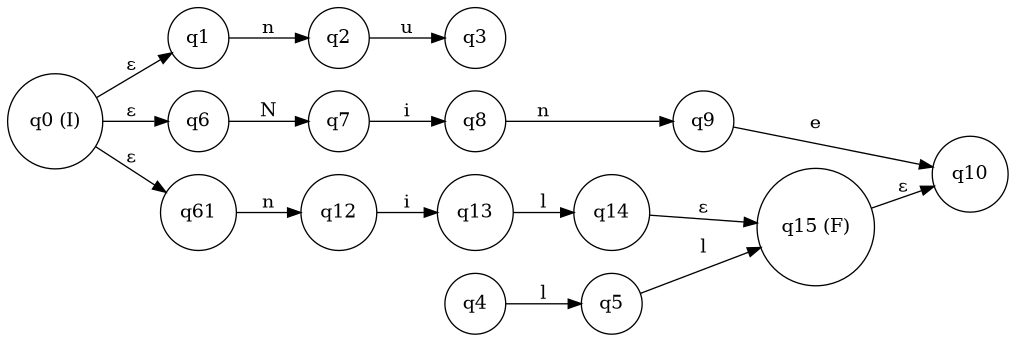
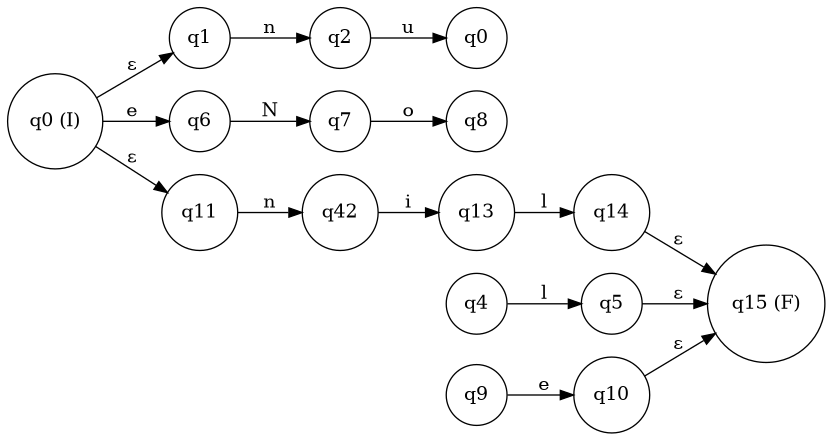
(475, 38) -> (477, 38)
(132, 111) -> (132, 111)
(407, 111) -> (408, 111)
(583, 121) -> none
(896, 199) -> (674, 358)
(198, 213) -> (200, 213)
(339, 213) -> (340, 213)
(703, 248) -> (679, 294)
